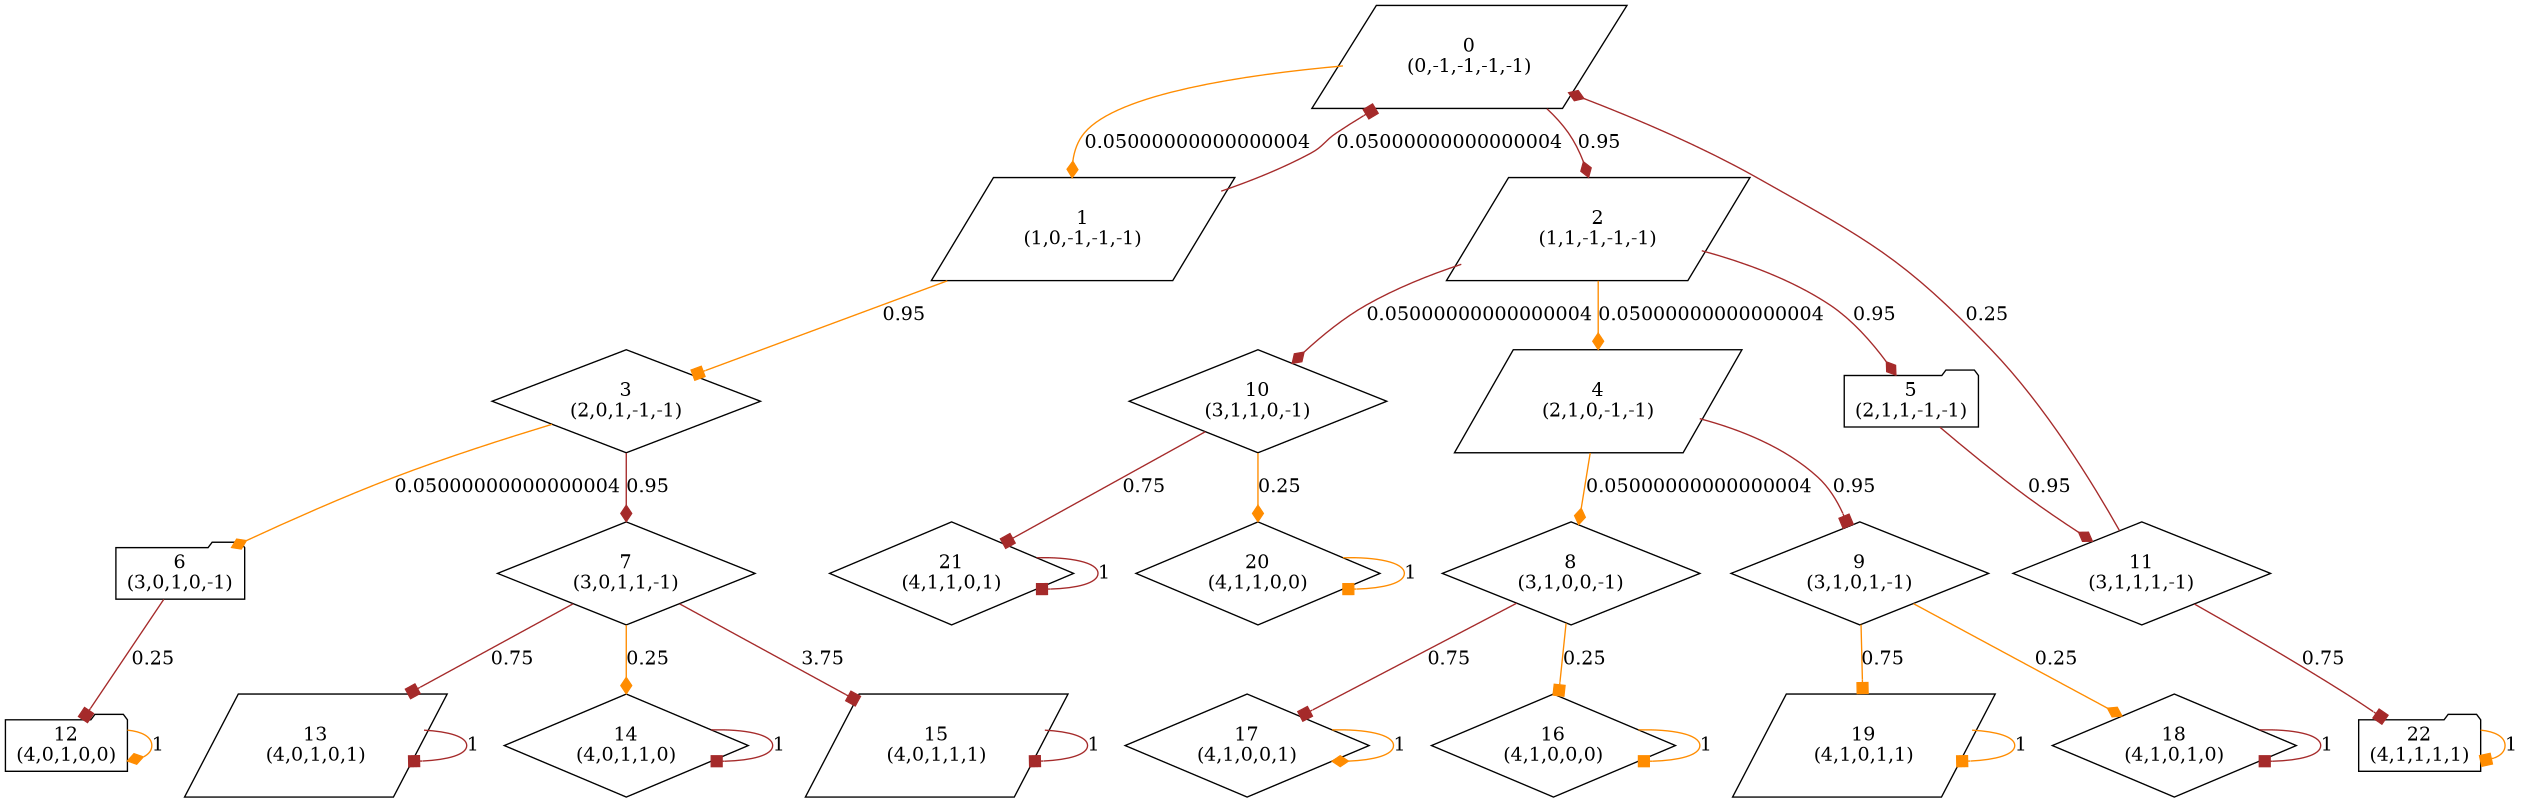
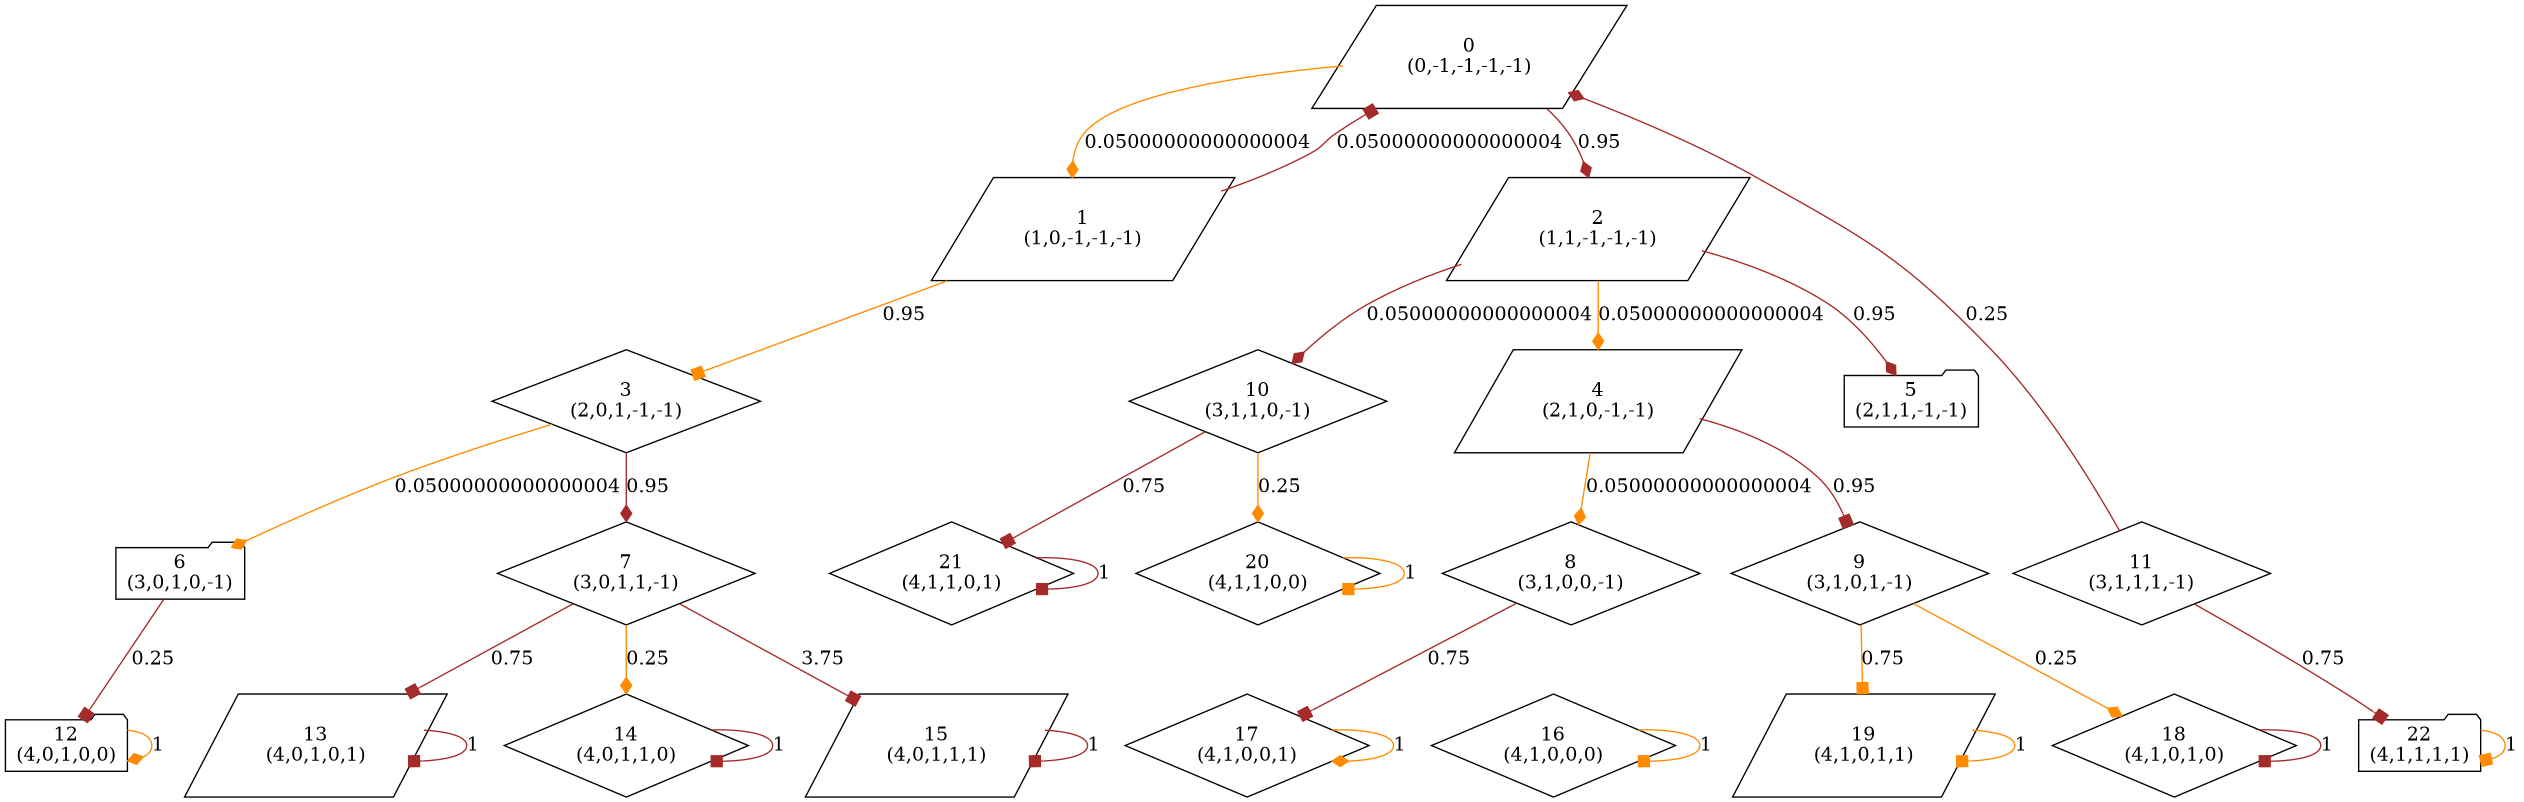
(2008, 482) -> none
(1563, 653) -> none
